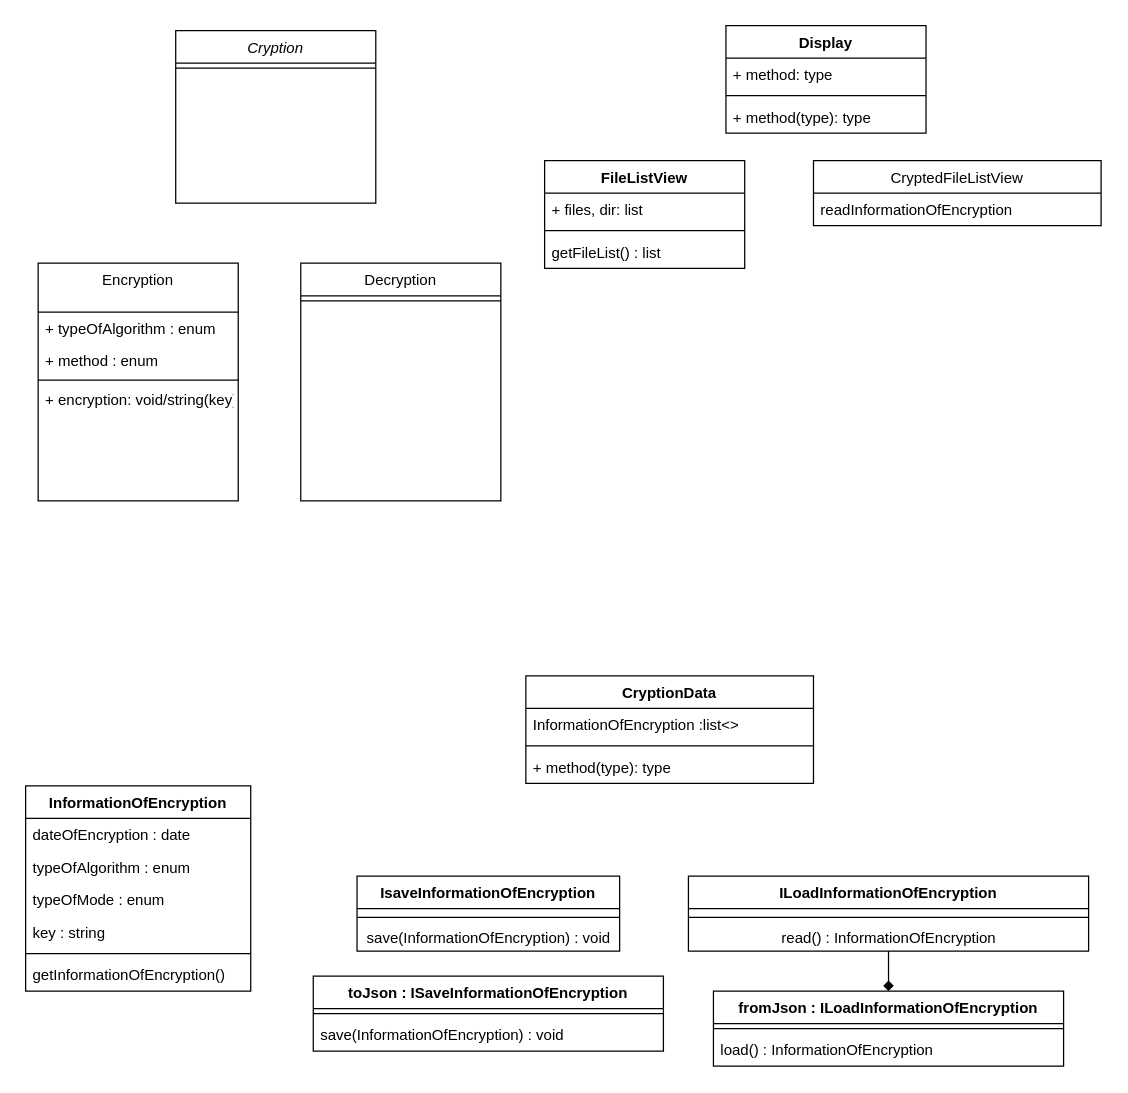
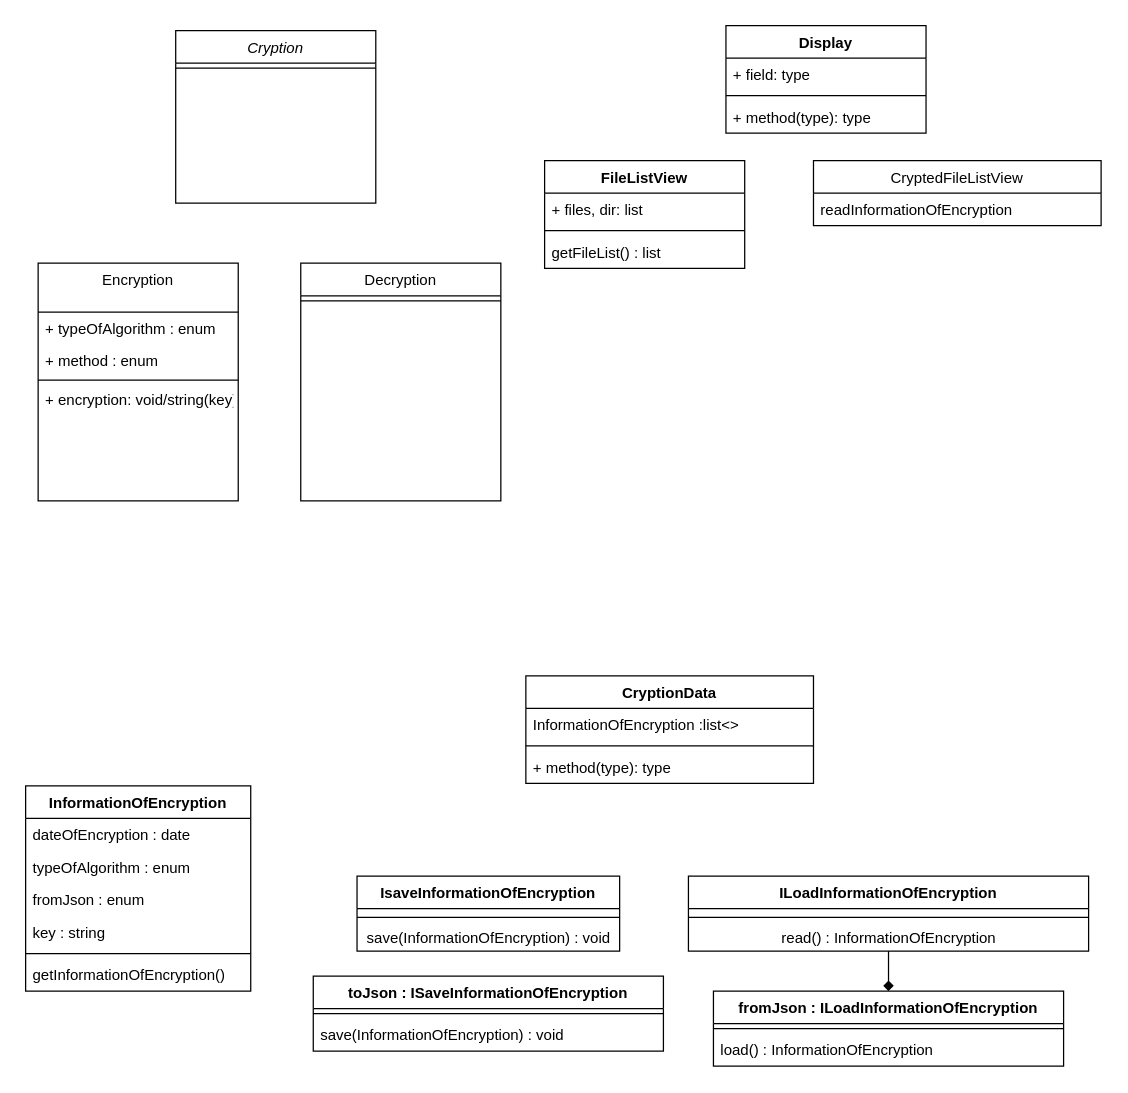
(785, 75) -> (777, 75)
(98, 900) -> (90, 900)
